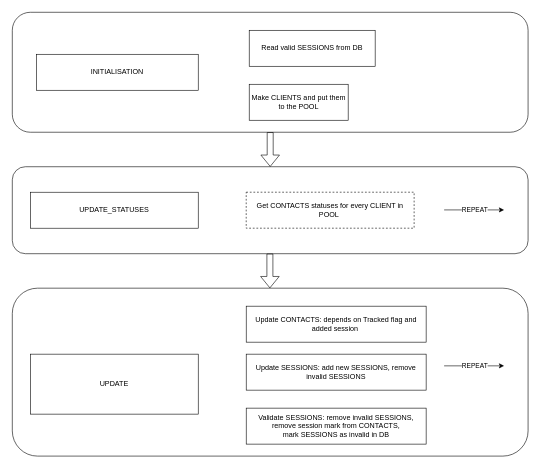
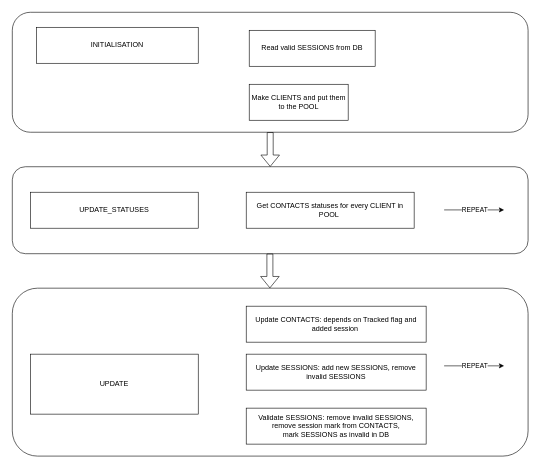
(117, 72) -> (117, 45)
(330, 210) -> (330, 210)
